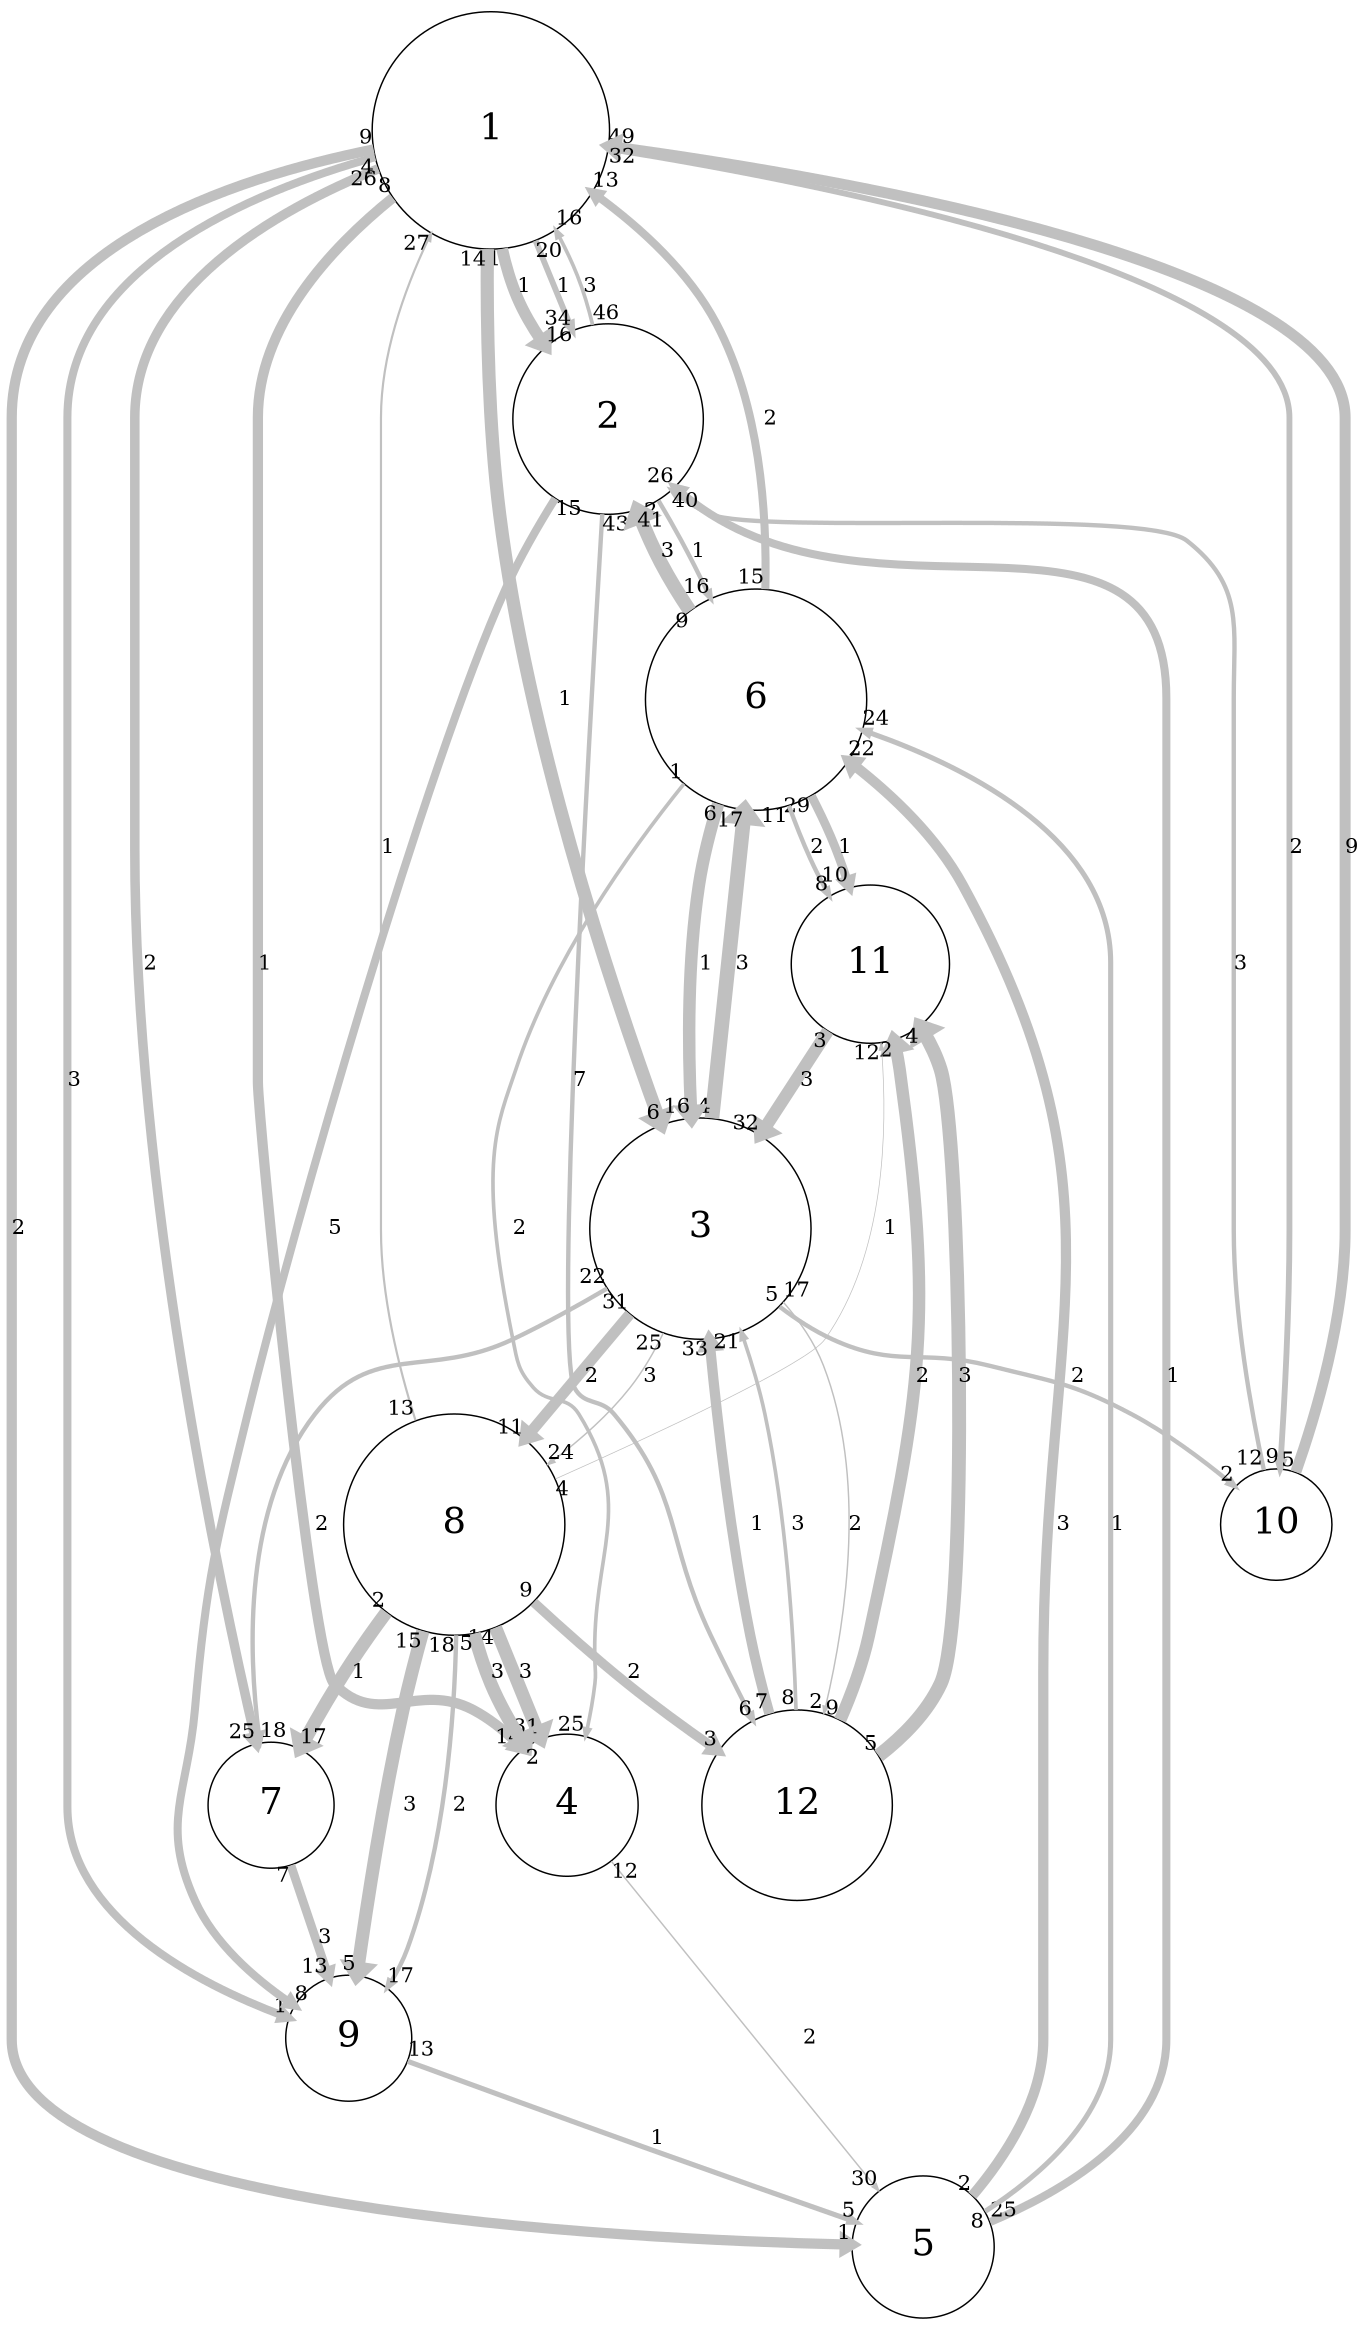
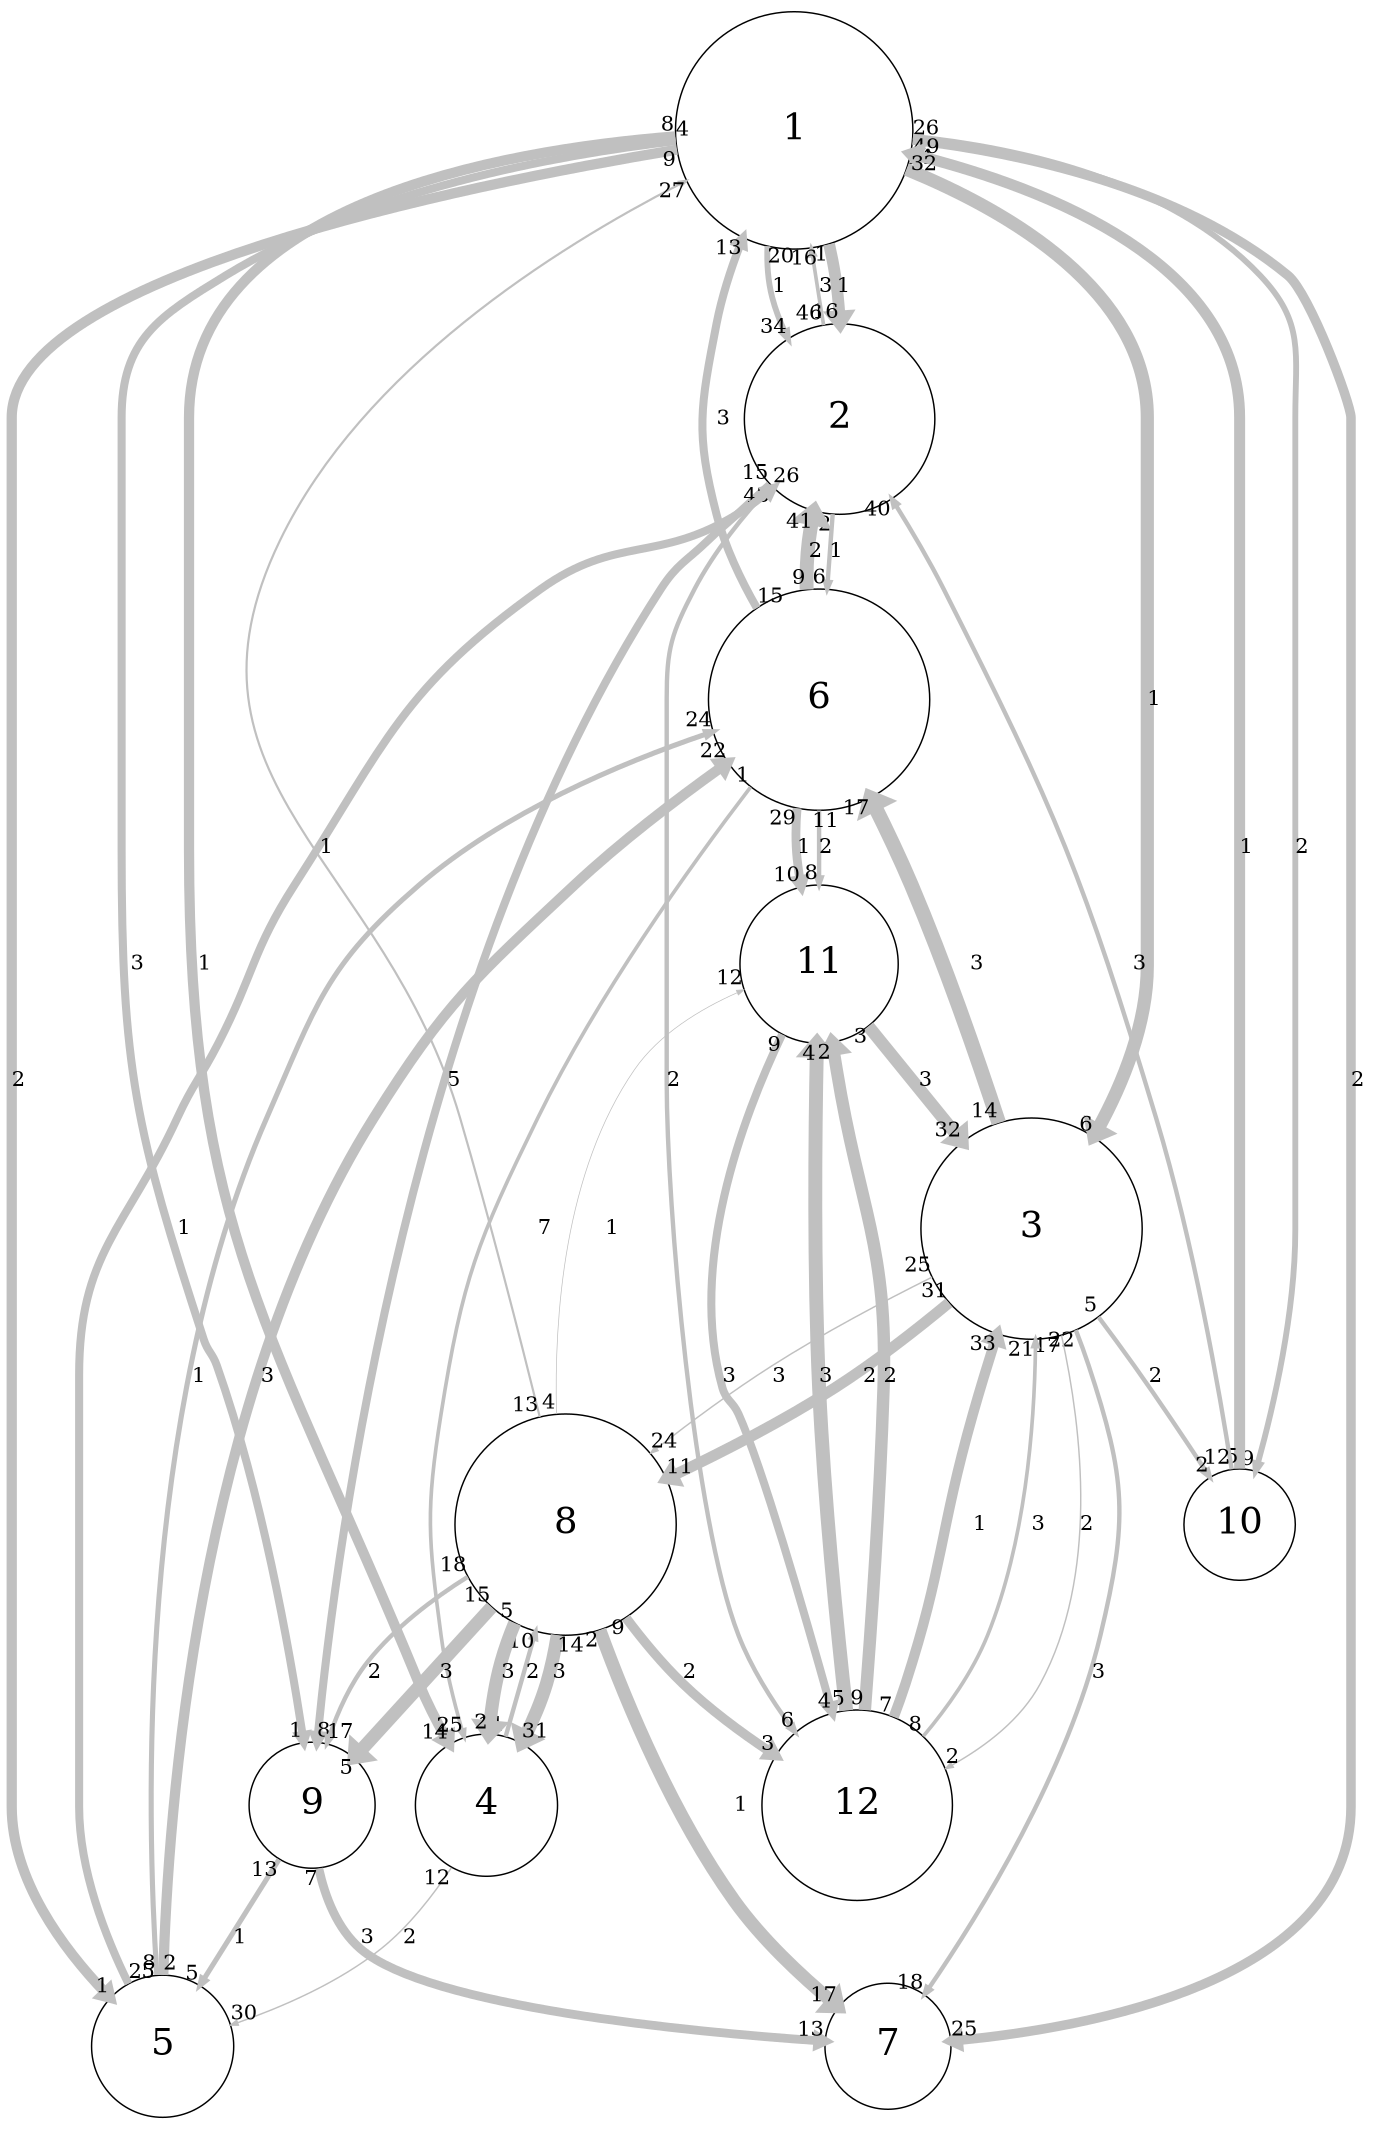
(771, 419) -> (724, 419)
(668, 552) -> (816, 552)
(1352, 848) -> (1247, 848)
(692, 956) -> none
(580, 1081) -> (674, 1081)
(520, 1229) -> (545, 1229)
none -> (720, 1374)
(322, 1525) -> (1099, 1673)
none -> (520, 1688)
(309, 1918) -> (539, 2008)
